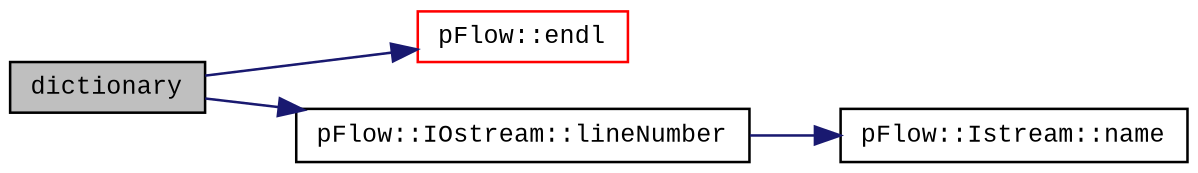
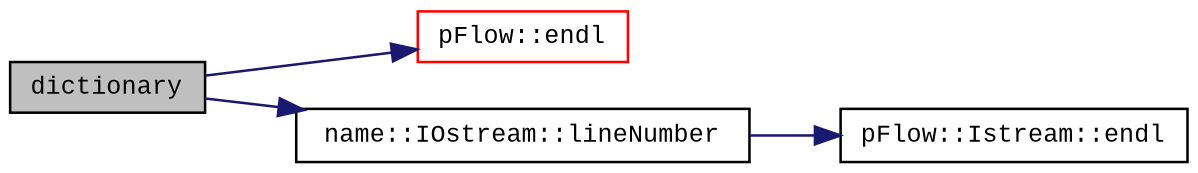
(523, 135) -> (523, 135)
(1014, 135) -> (1014, 135)
